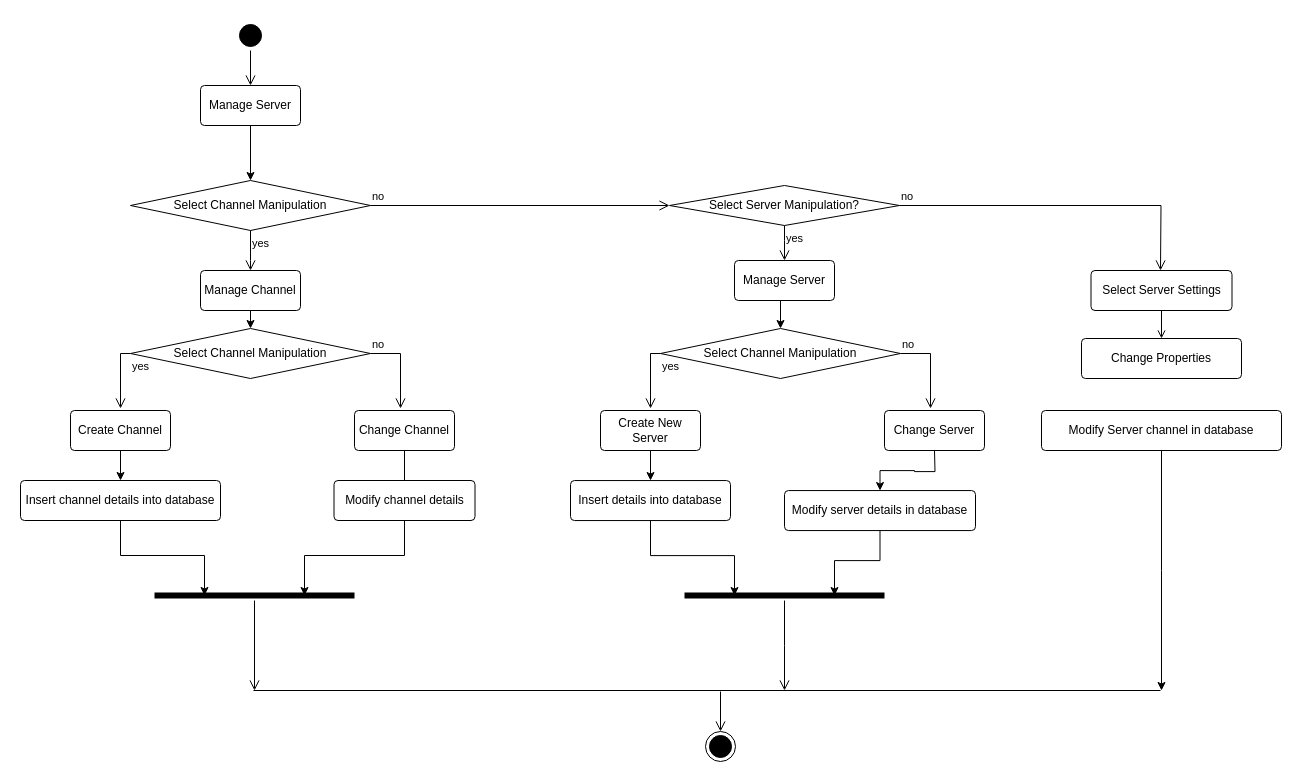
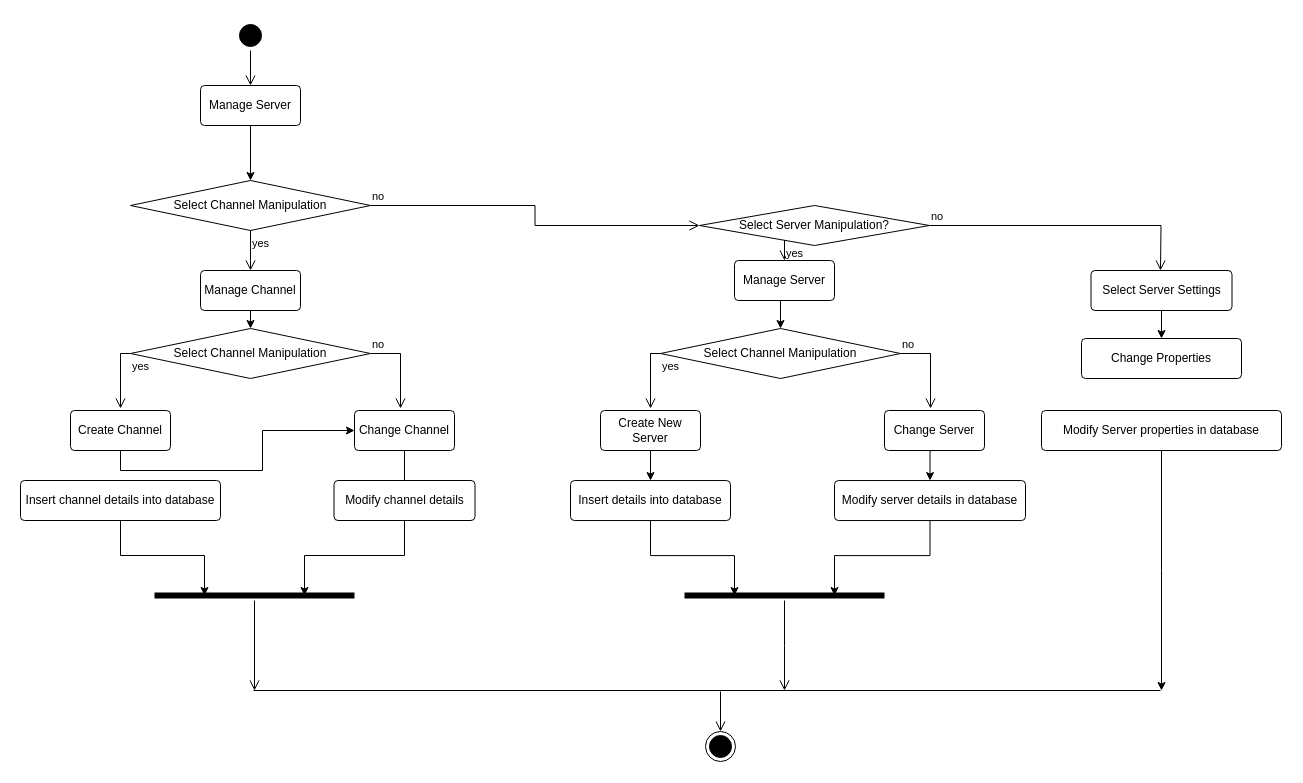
(785, 206) -> (815, 226)
(1162, 331) -> (1162, 330)
(1162, 431) -> (1162, 431)
(121, 471) -> (253, 471)
(880, 511) -> (930, 501)
